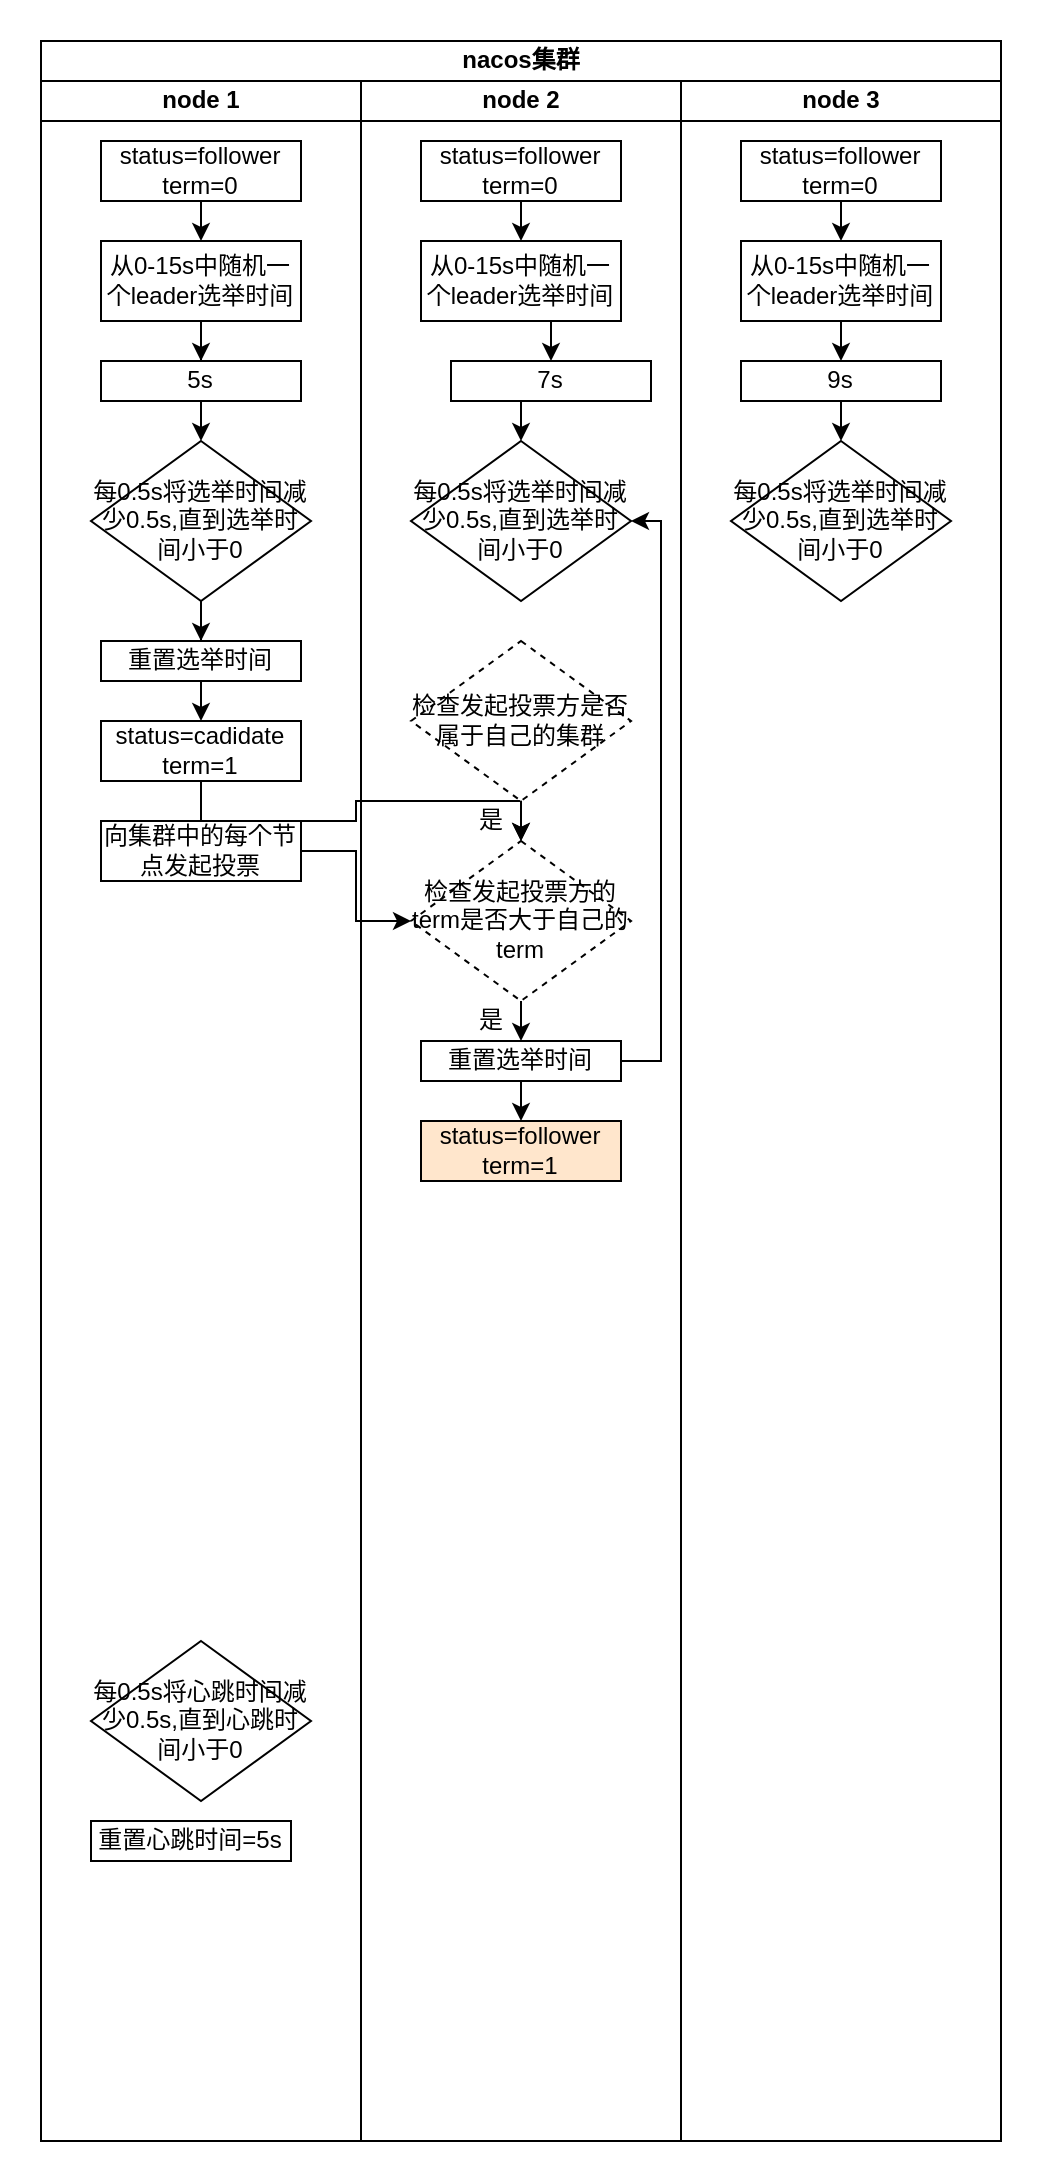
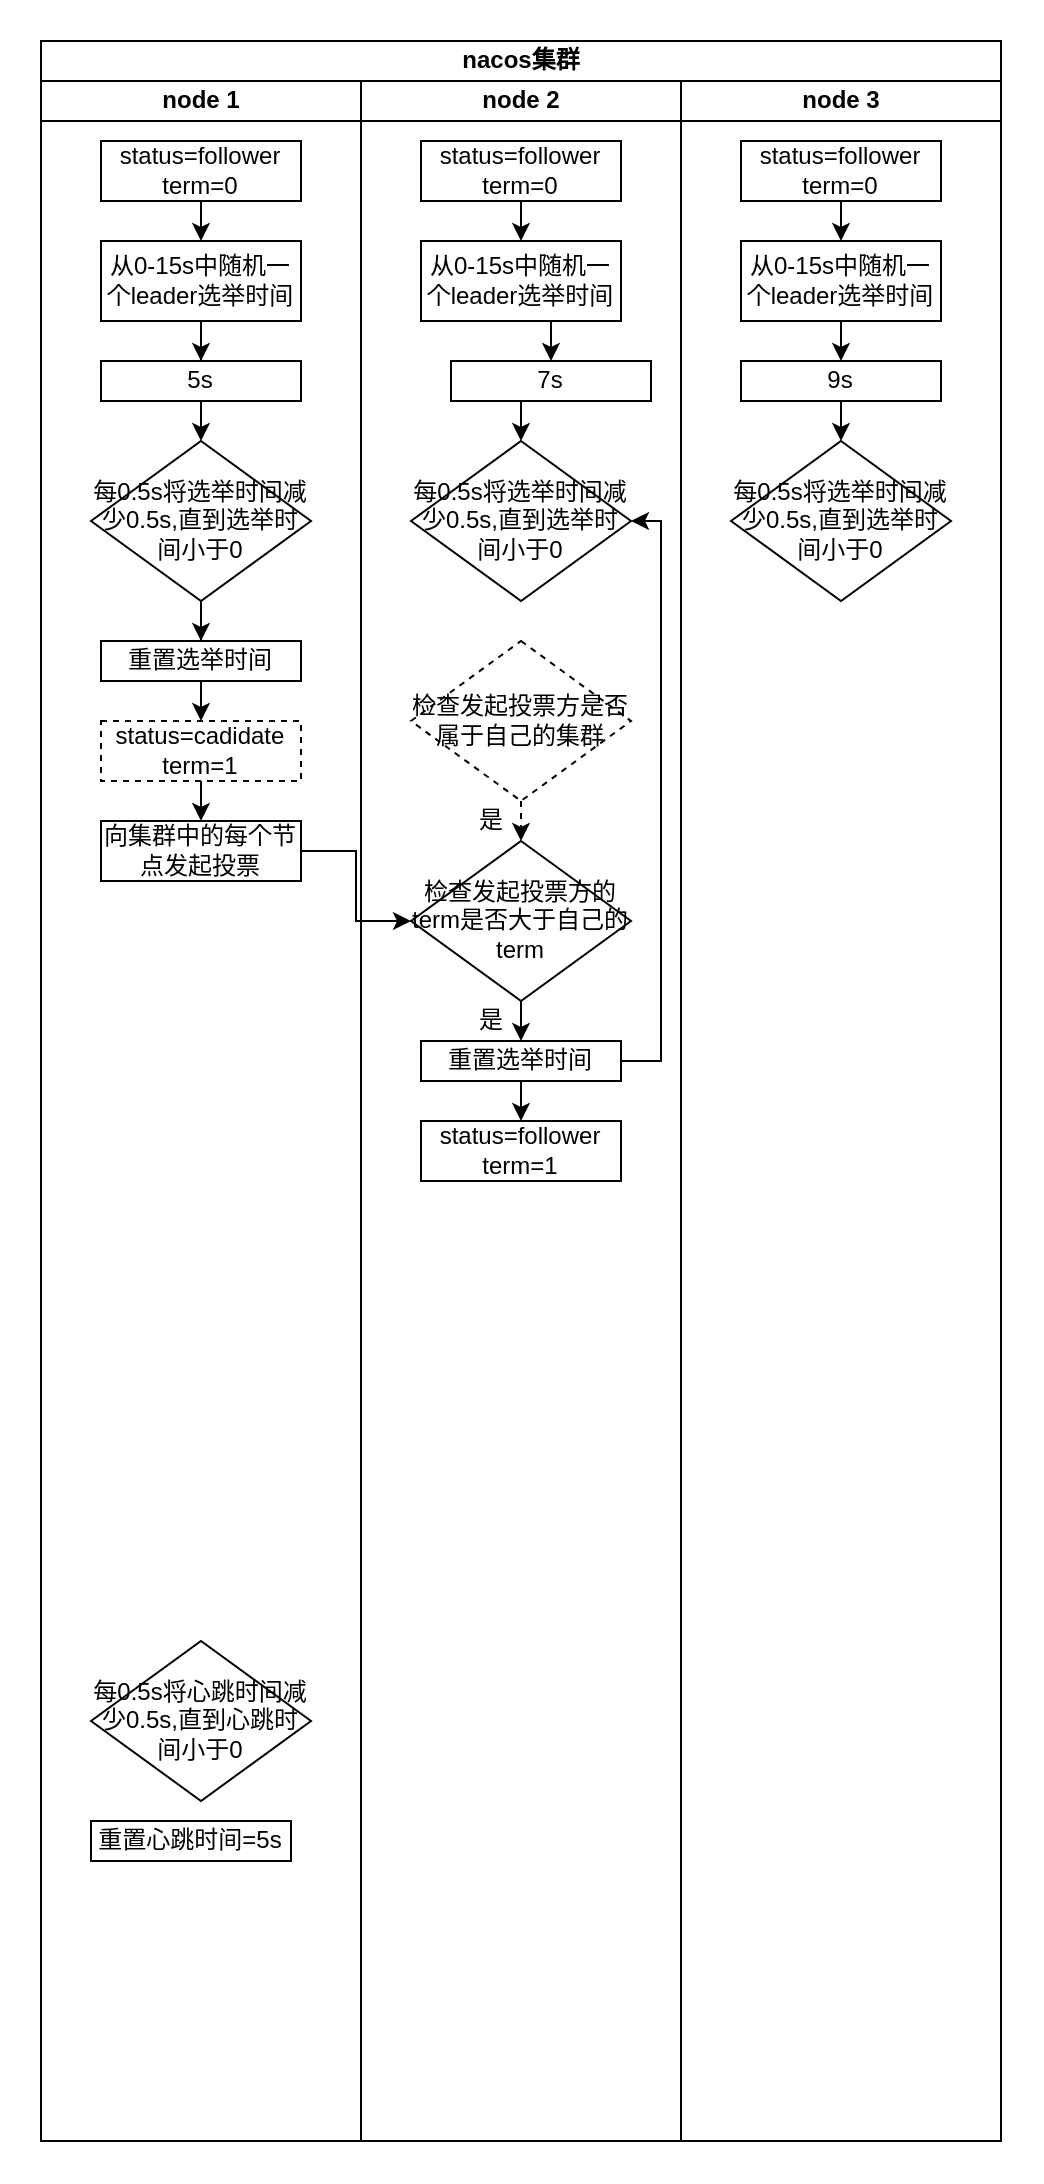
(201, 751) -> (201, 751)
(441, 801) -> (201, 806)
(521, 921) -> (521, 921)
(521, 1151) -> (521, 1151)
